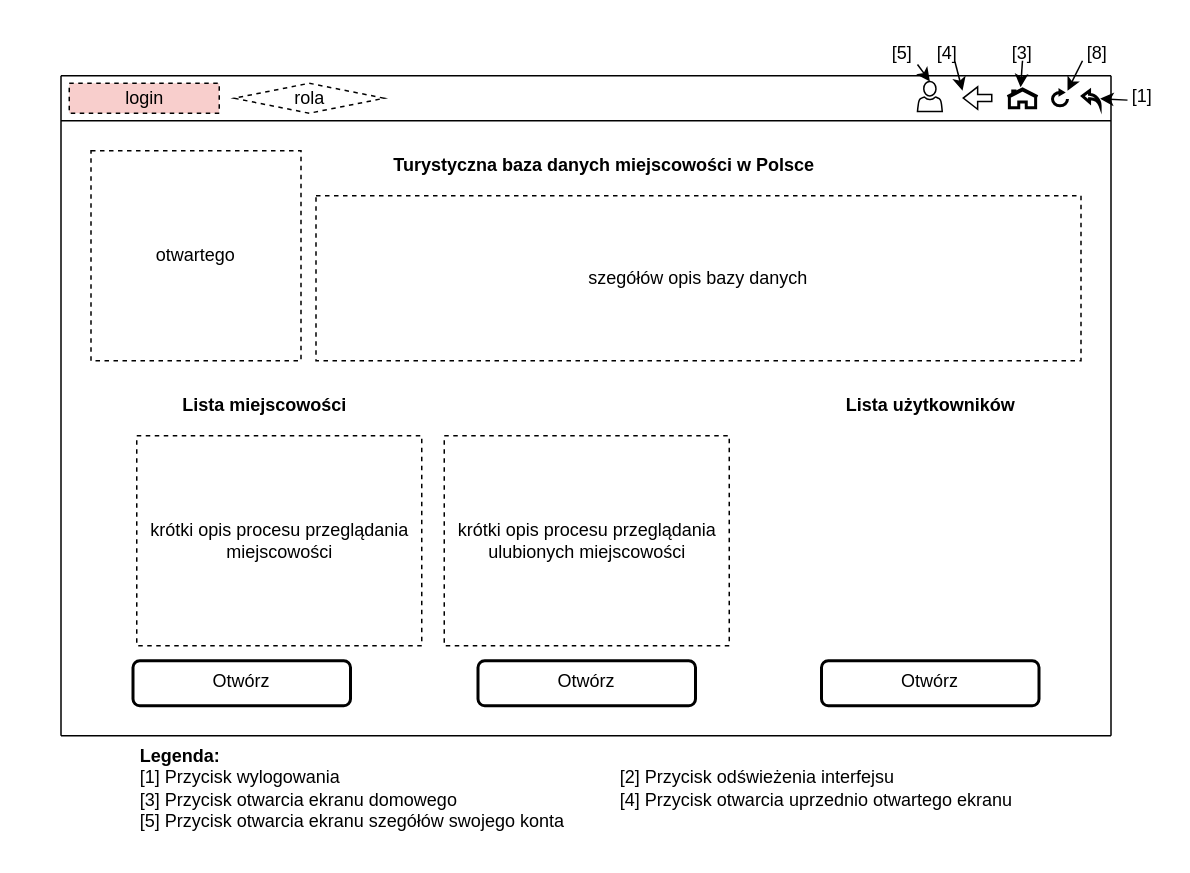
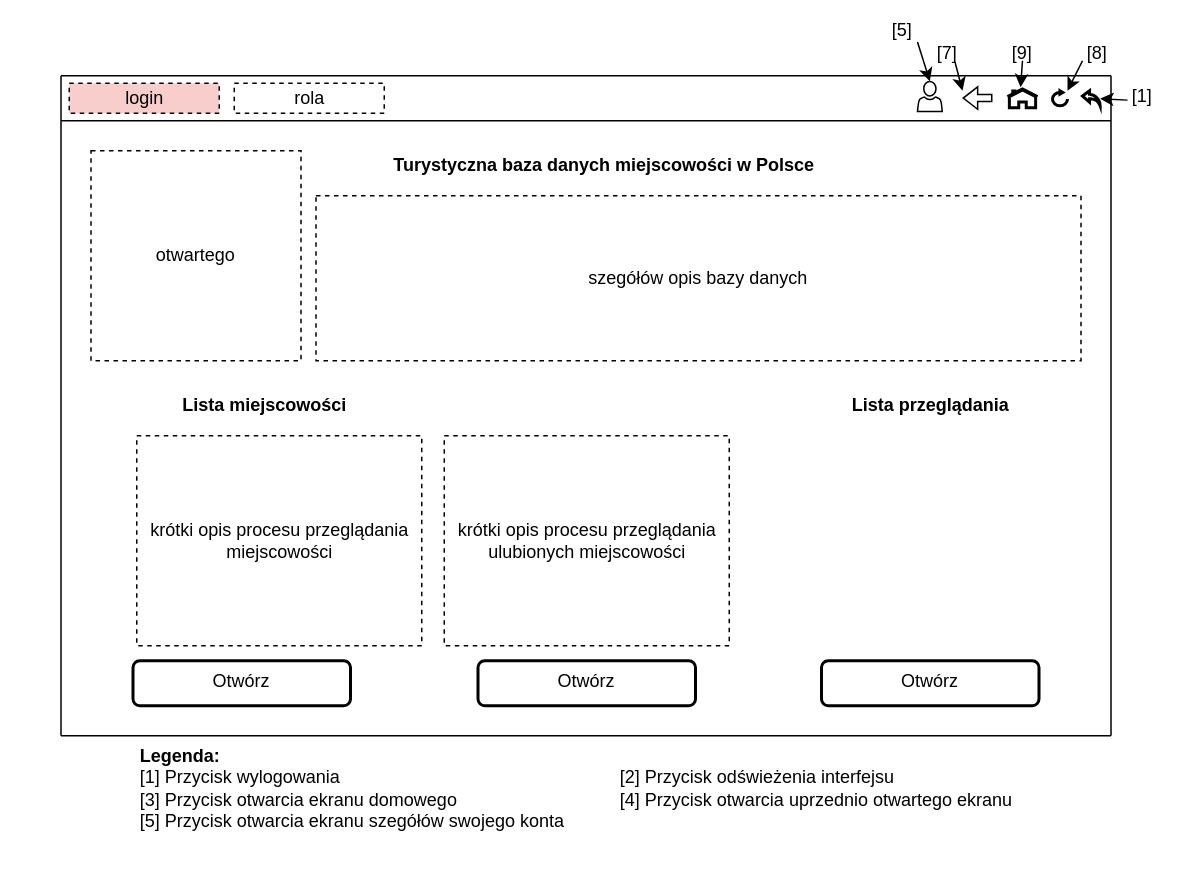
(902, 53) -> (902, 31)
(947, 53) -> (947, 53)
(1022, 53) -> (1022, 53)
(309, 98) -> (309, 98)
(931, 406) -> (931, 406)
